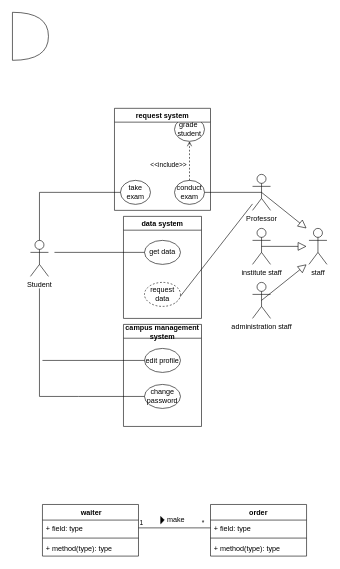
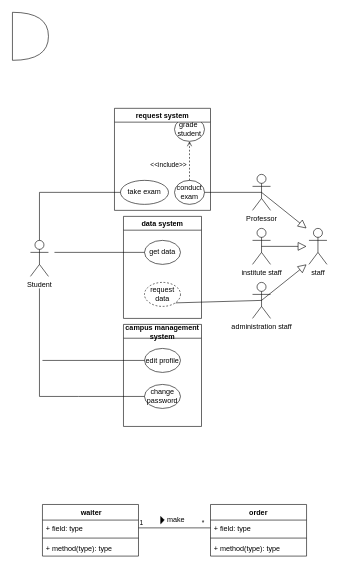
(135, 192) -> (144, 192)
(213, 254) -> (217, 302)
